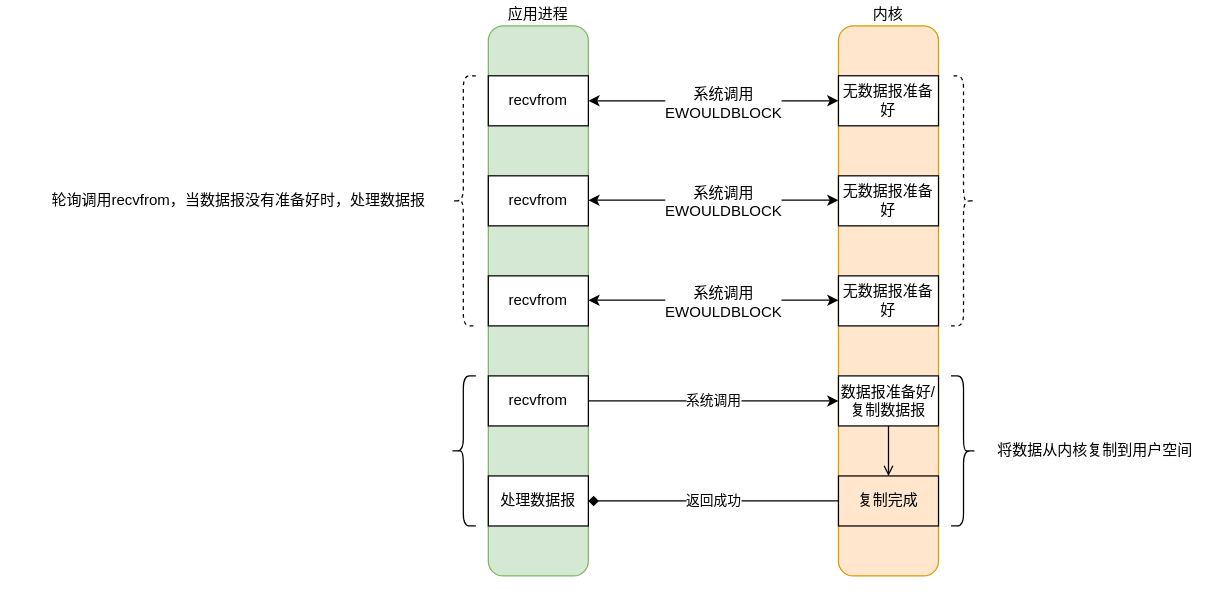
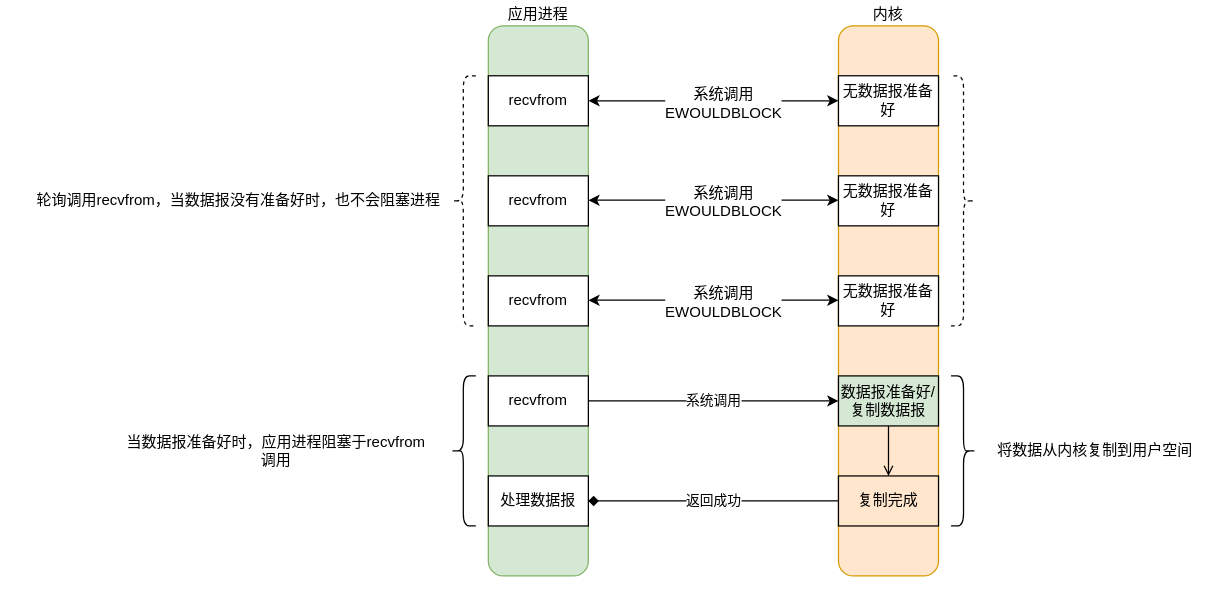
(239, 201) -> (239, 201)
(888, 401) -> (888, 401)
none -> (276, 451)
